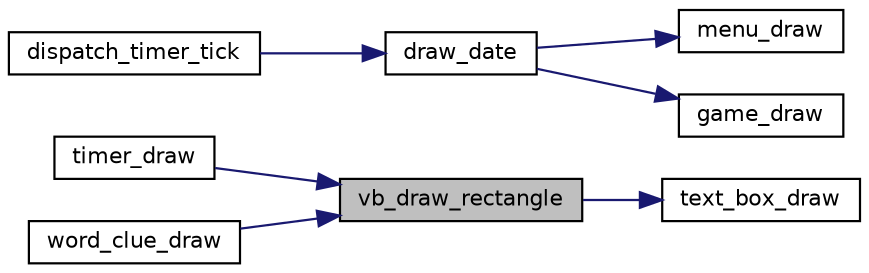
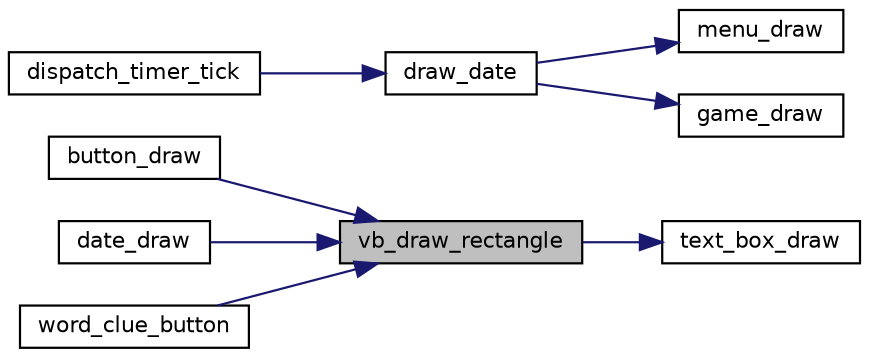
(134, 158) -> (134, 158)
(134, 242) -> (134, 327)
none -> (134, 242)
